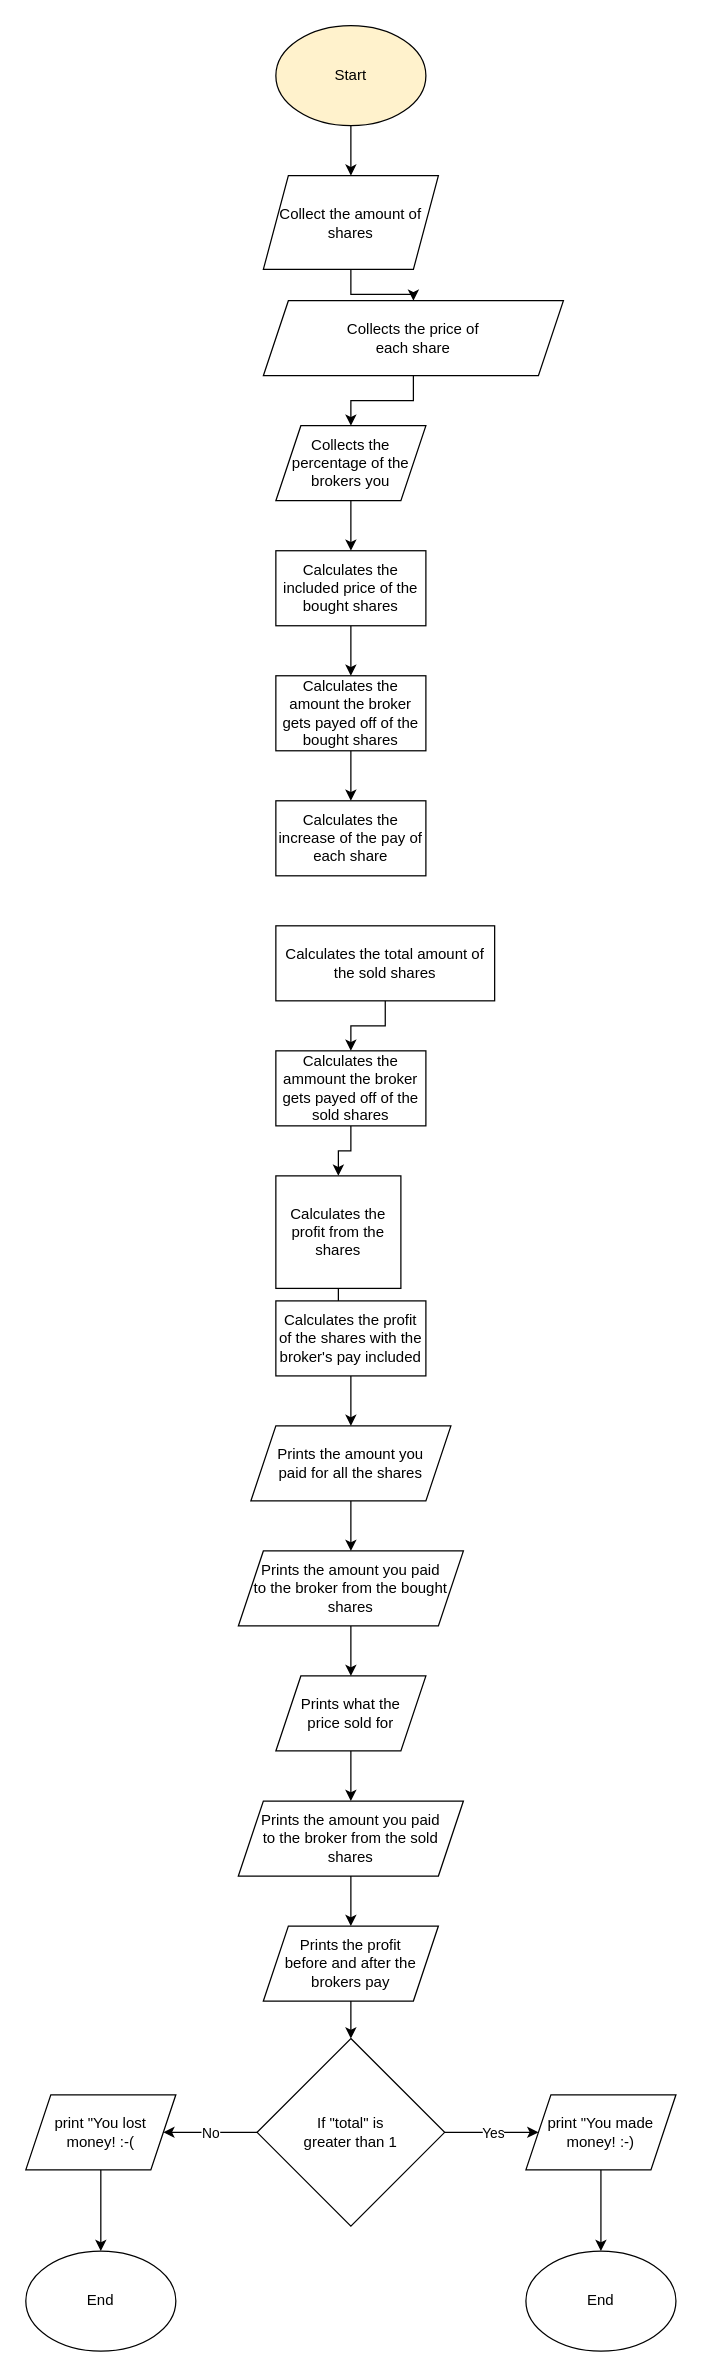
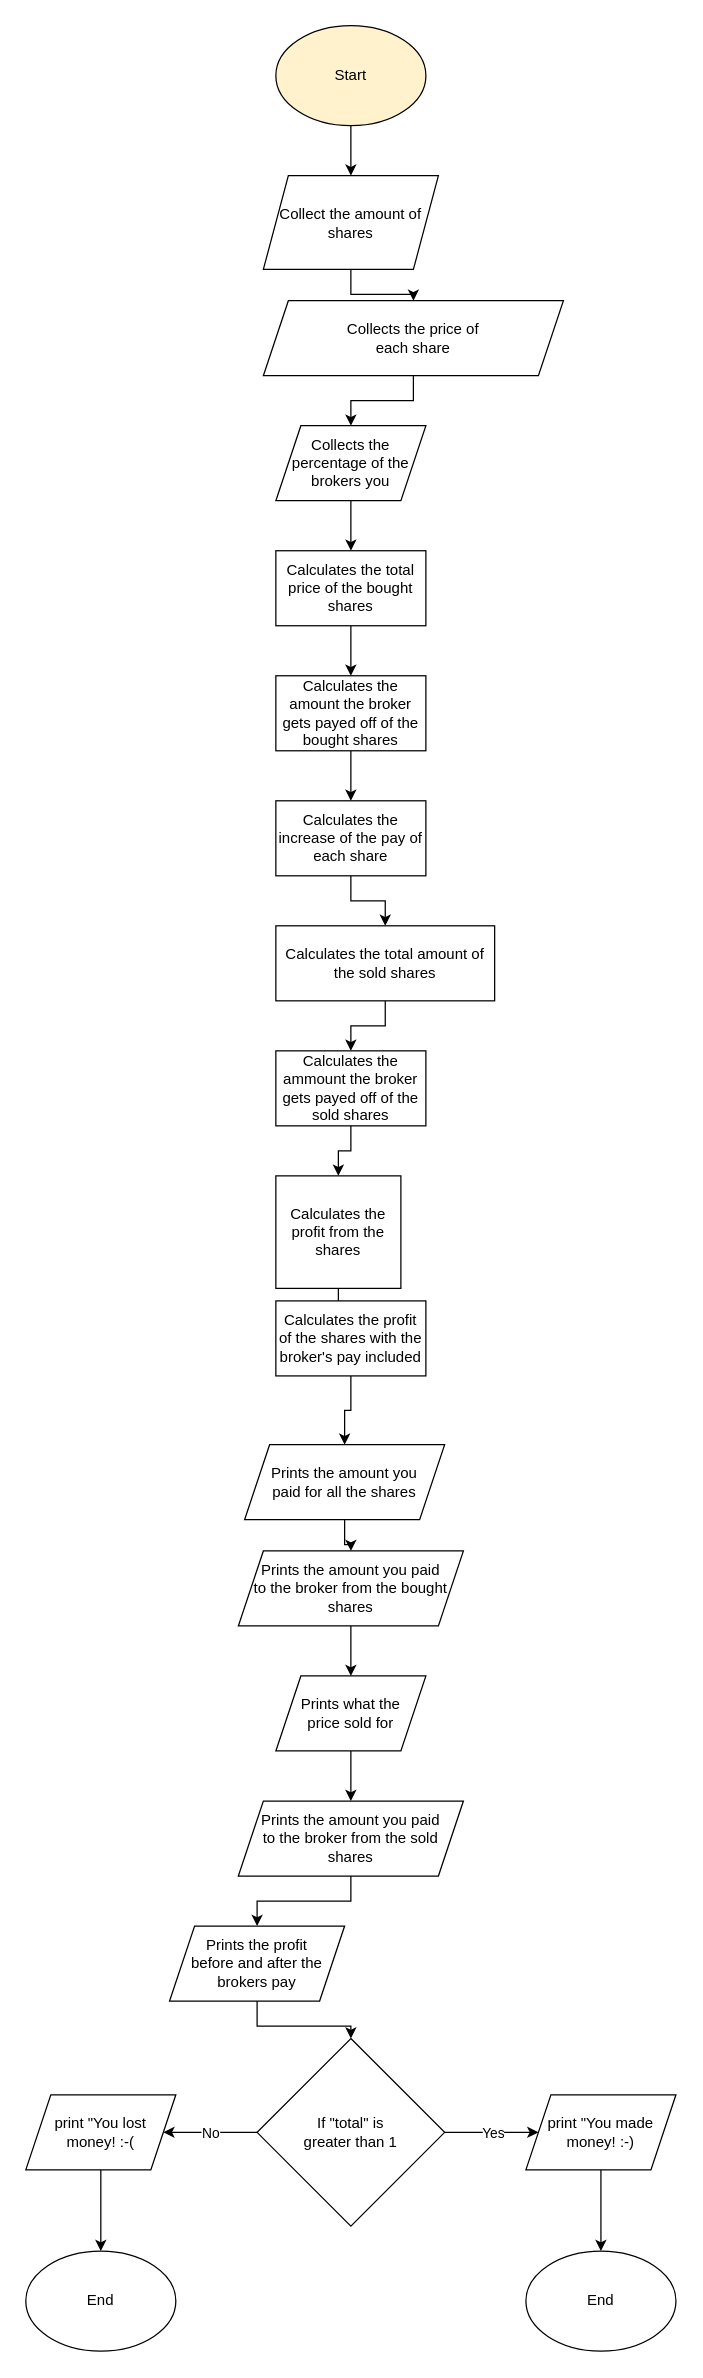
(351, 588) -> (351, 588)
none -> (364, 901)
(351, 1463) -> (344, 1482)
(351, 1963) -> (257, 1963)
